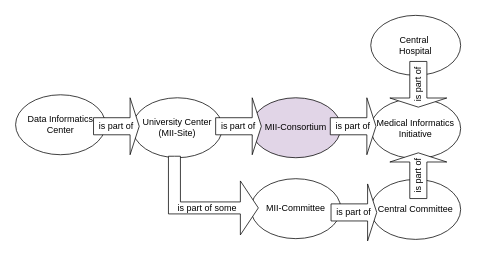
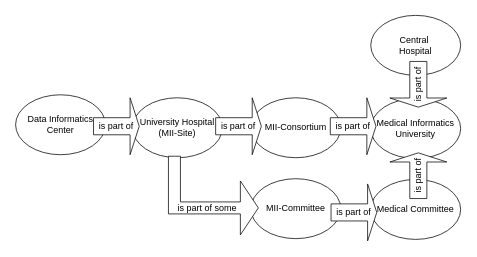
(177, 128) -> (177, 128)
(296, 128) -> (296, 128)
(416, 129) -> (416, 129)
(416, 210) -> (416, 210)
